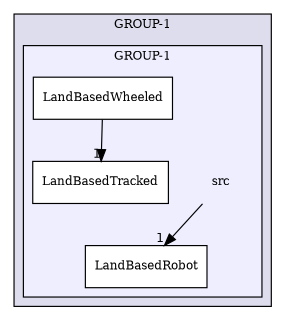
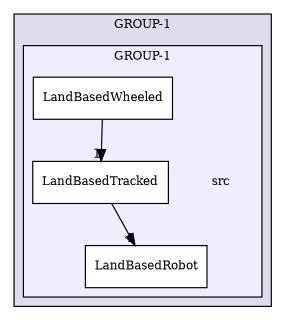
(187, 220) -> (121, 219)
